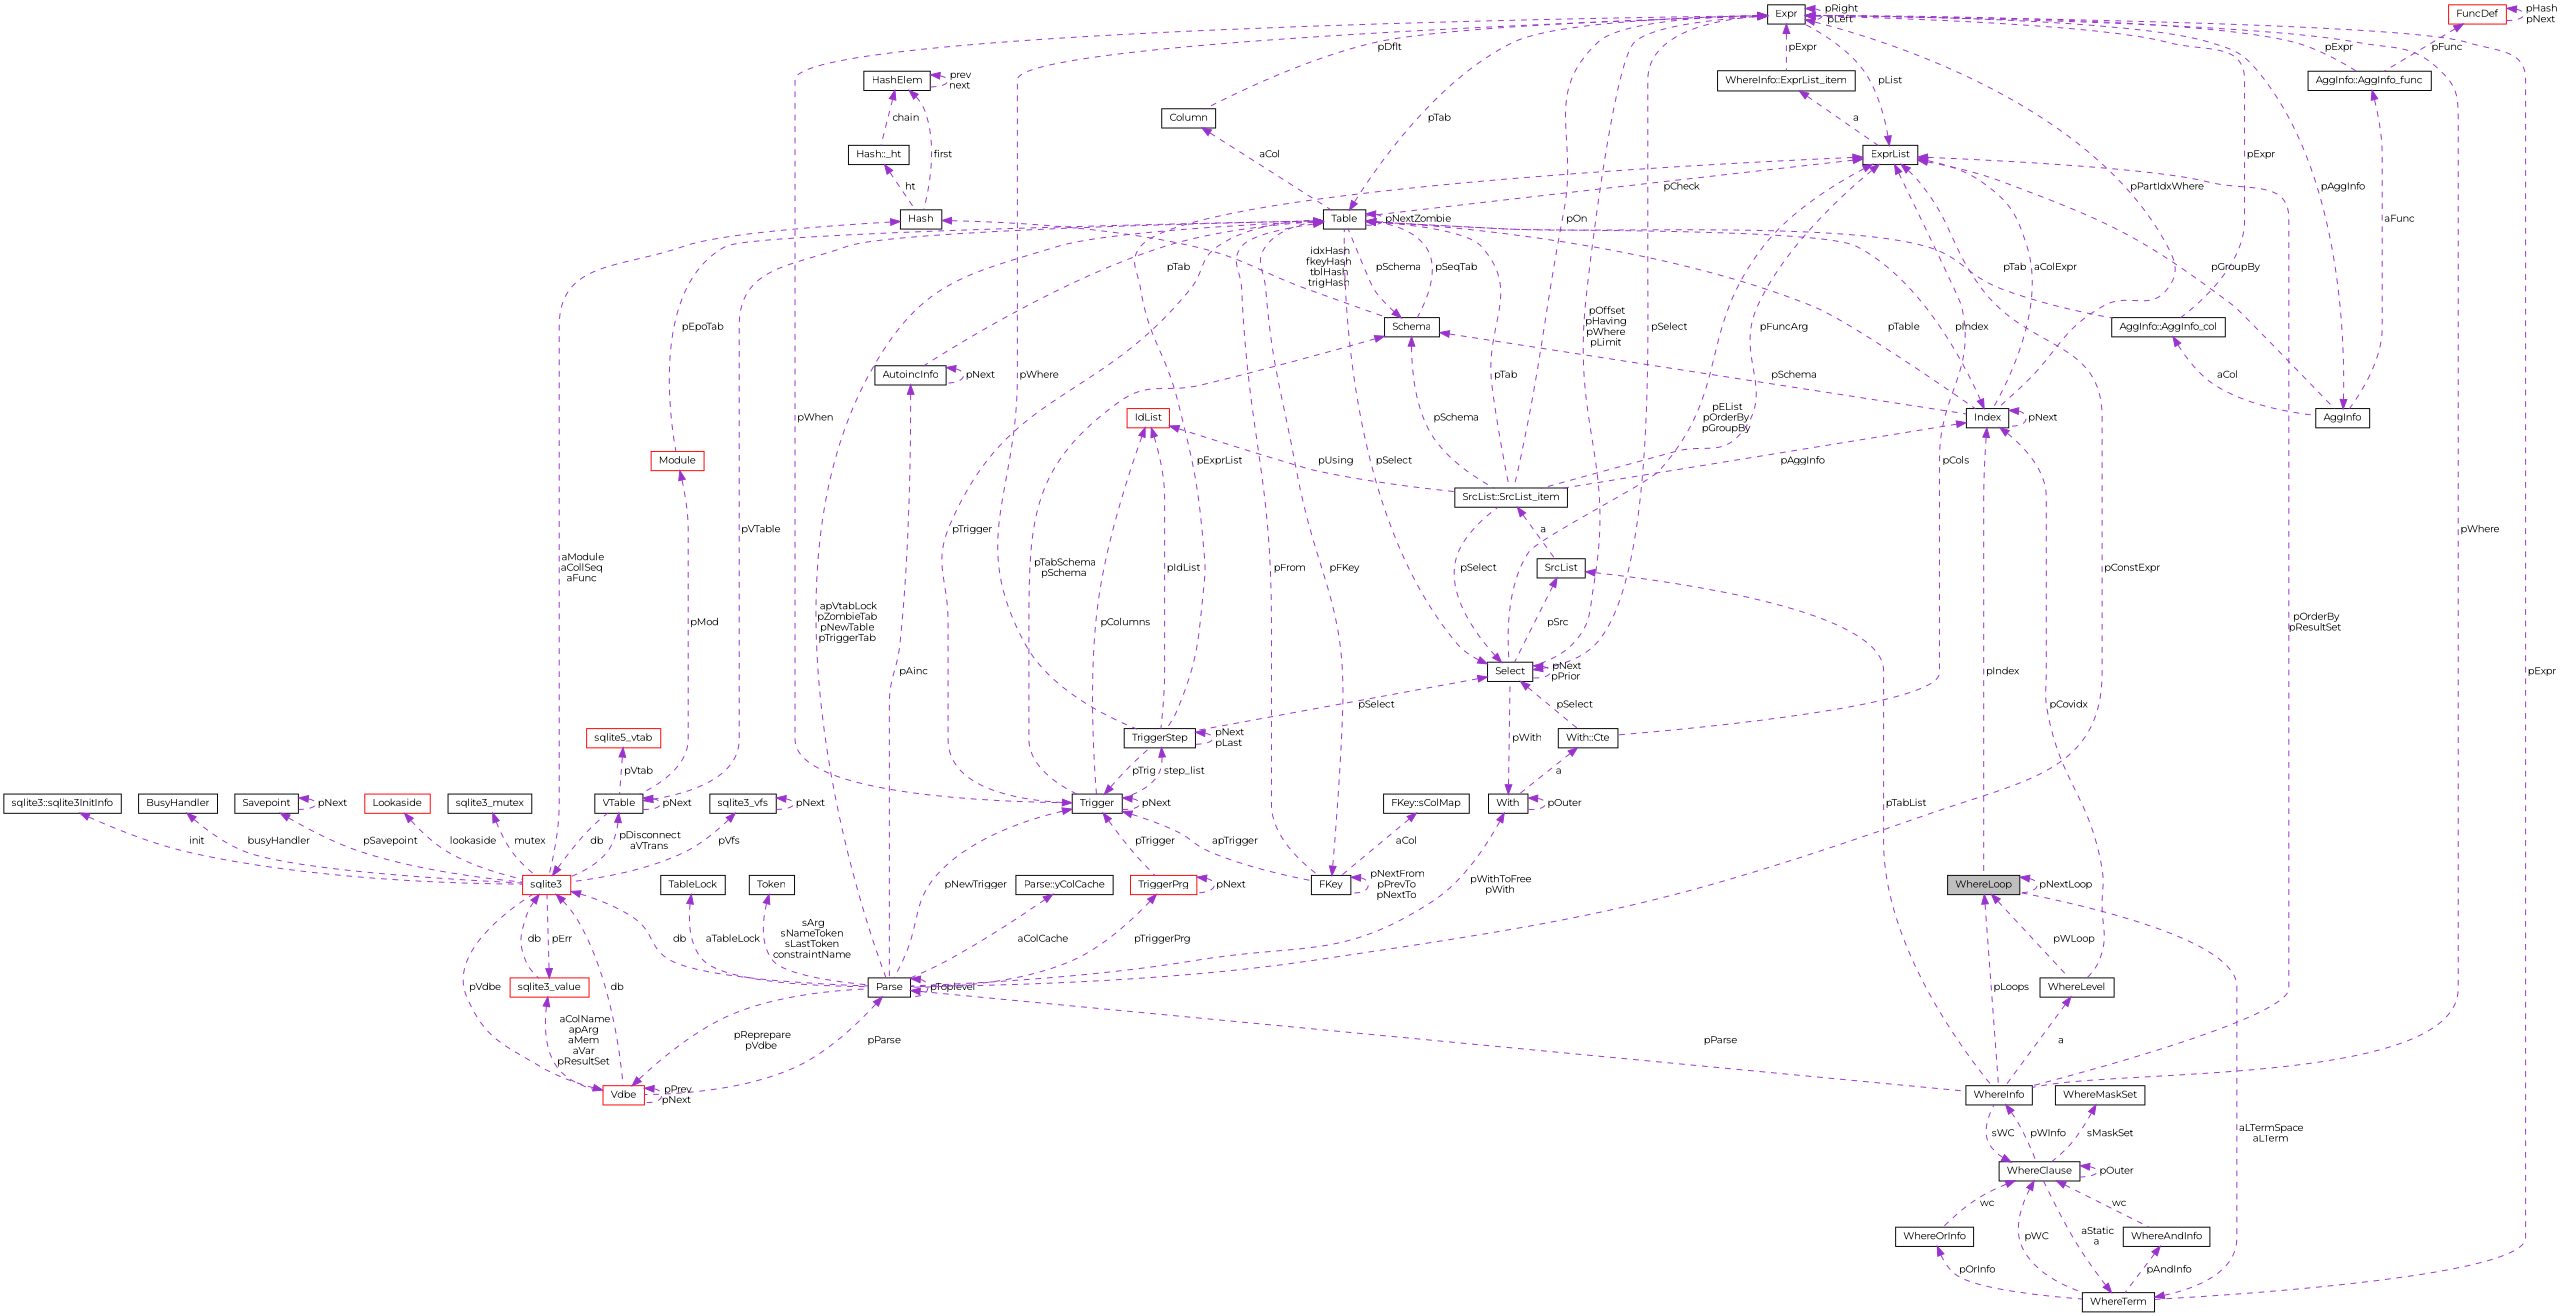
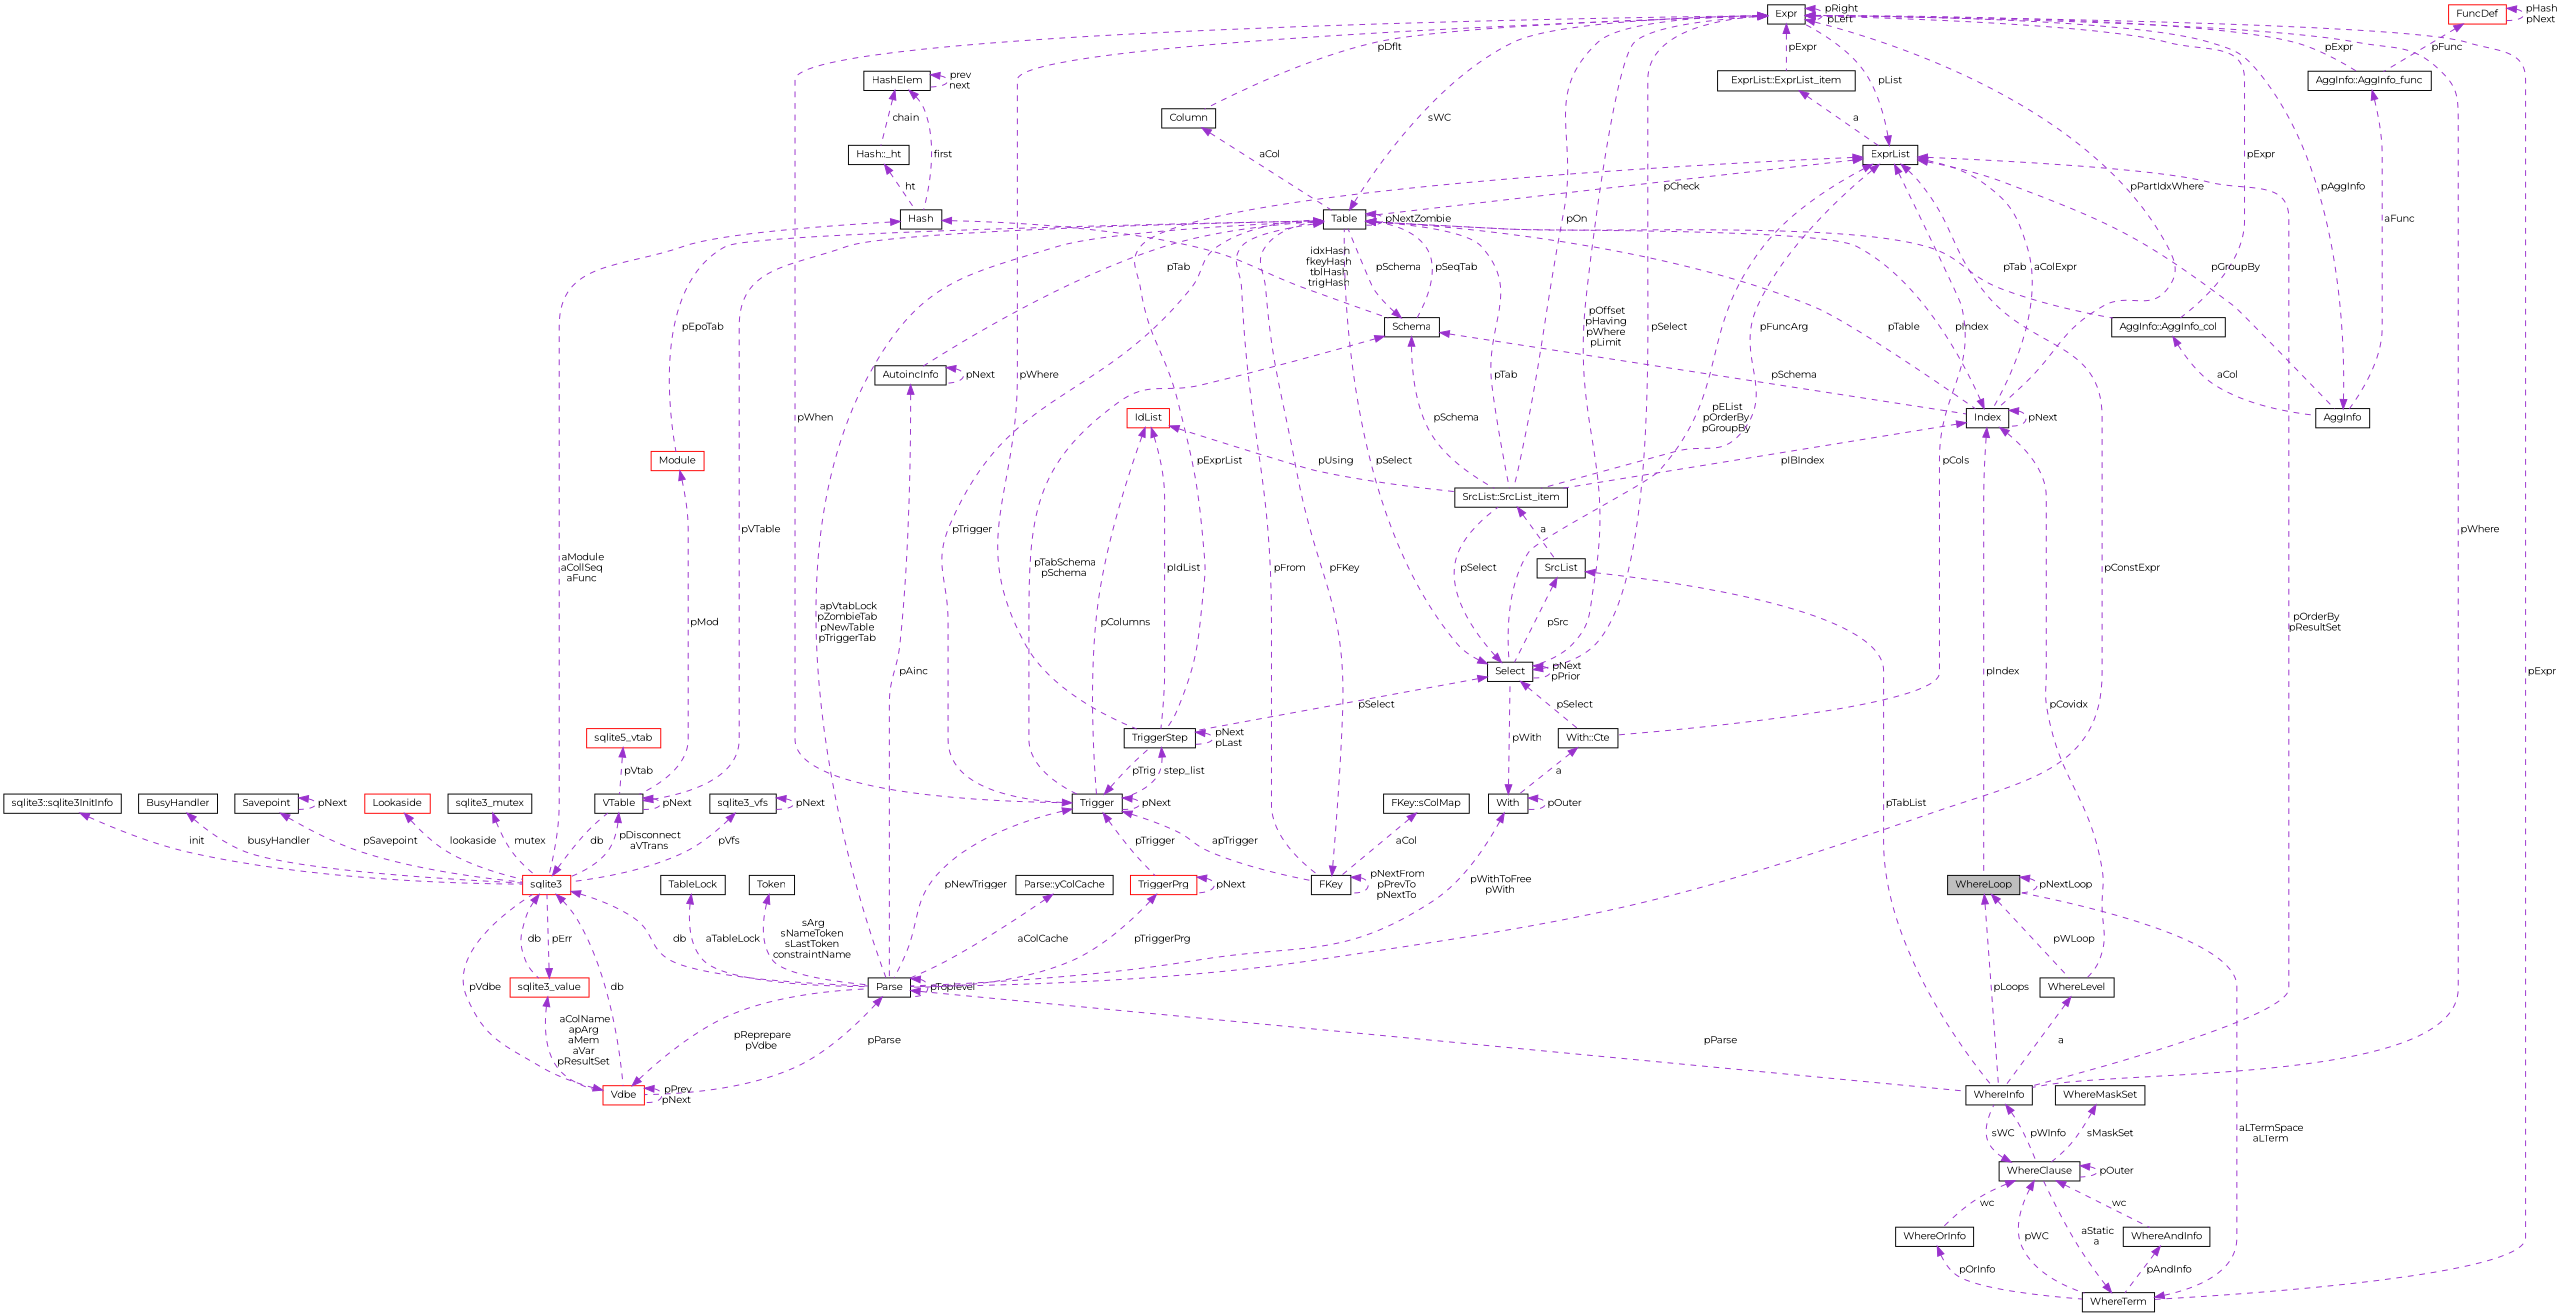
(1786, 81) -> (1786, 81)
(1438, 118) -> (1438, 118)
(1802, 461) -> (1802, 461)
